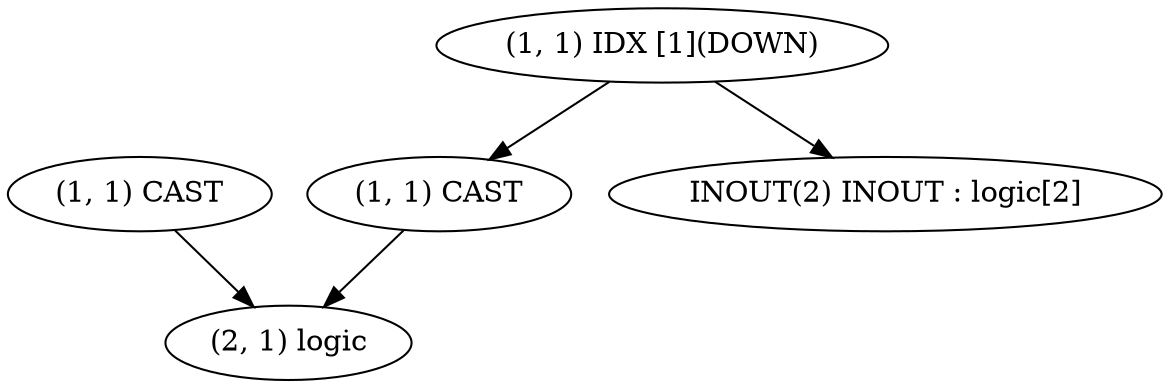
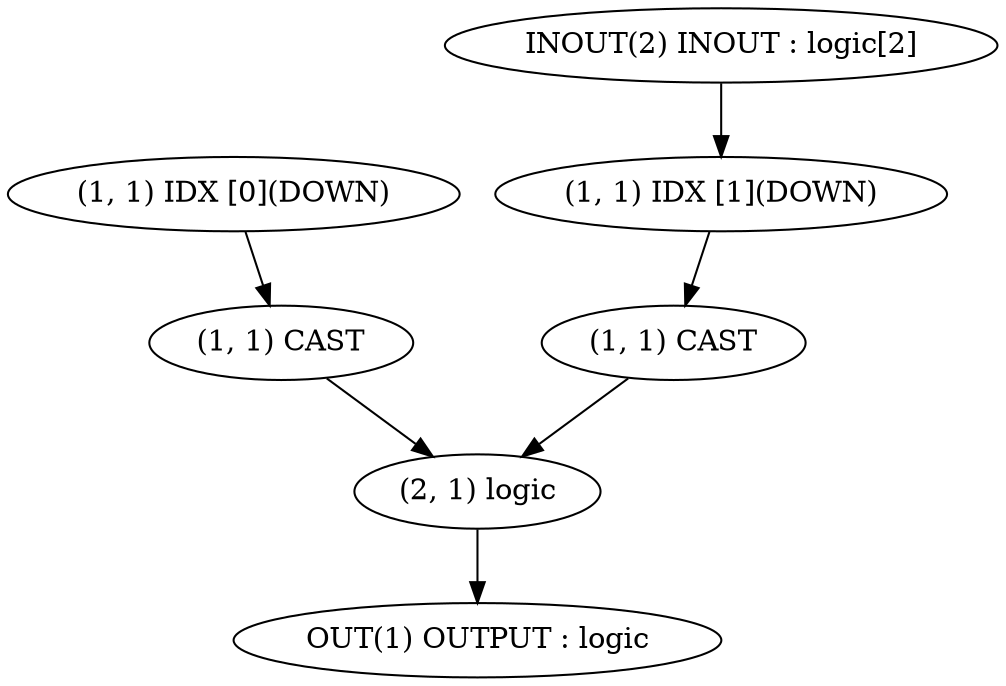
(765, 114) -> (721, 110)
none -> (234, 194)
none -> (477, 640)
